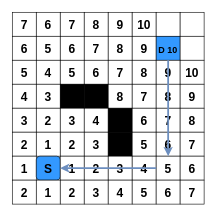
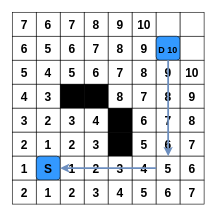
(168, 48) -> (168, 48)
